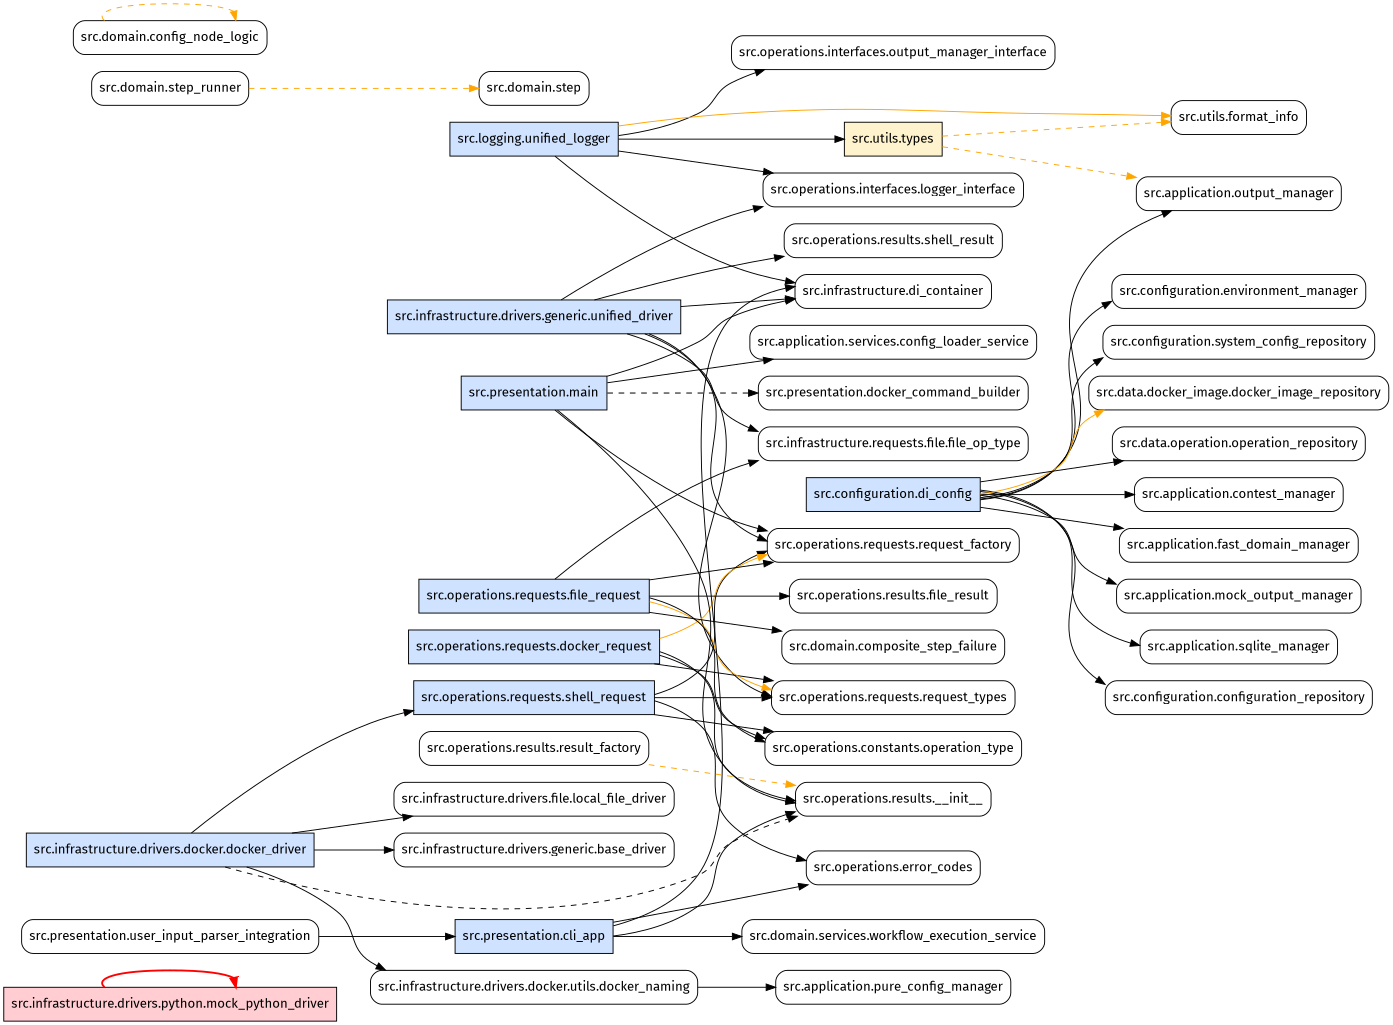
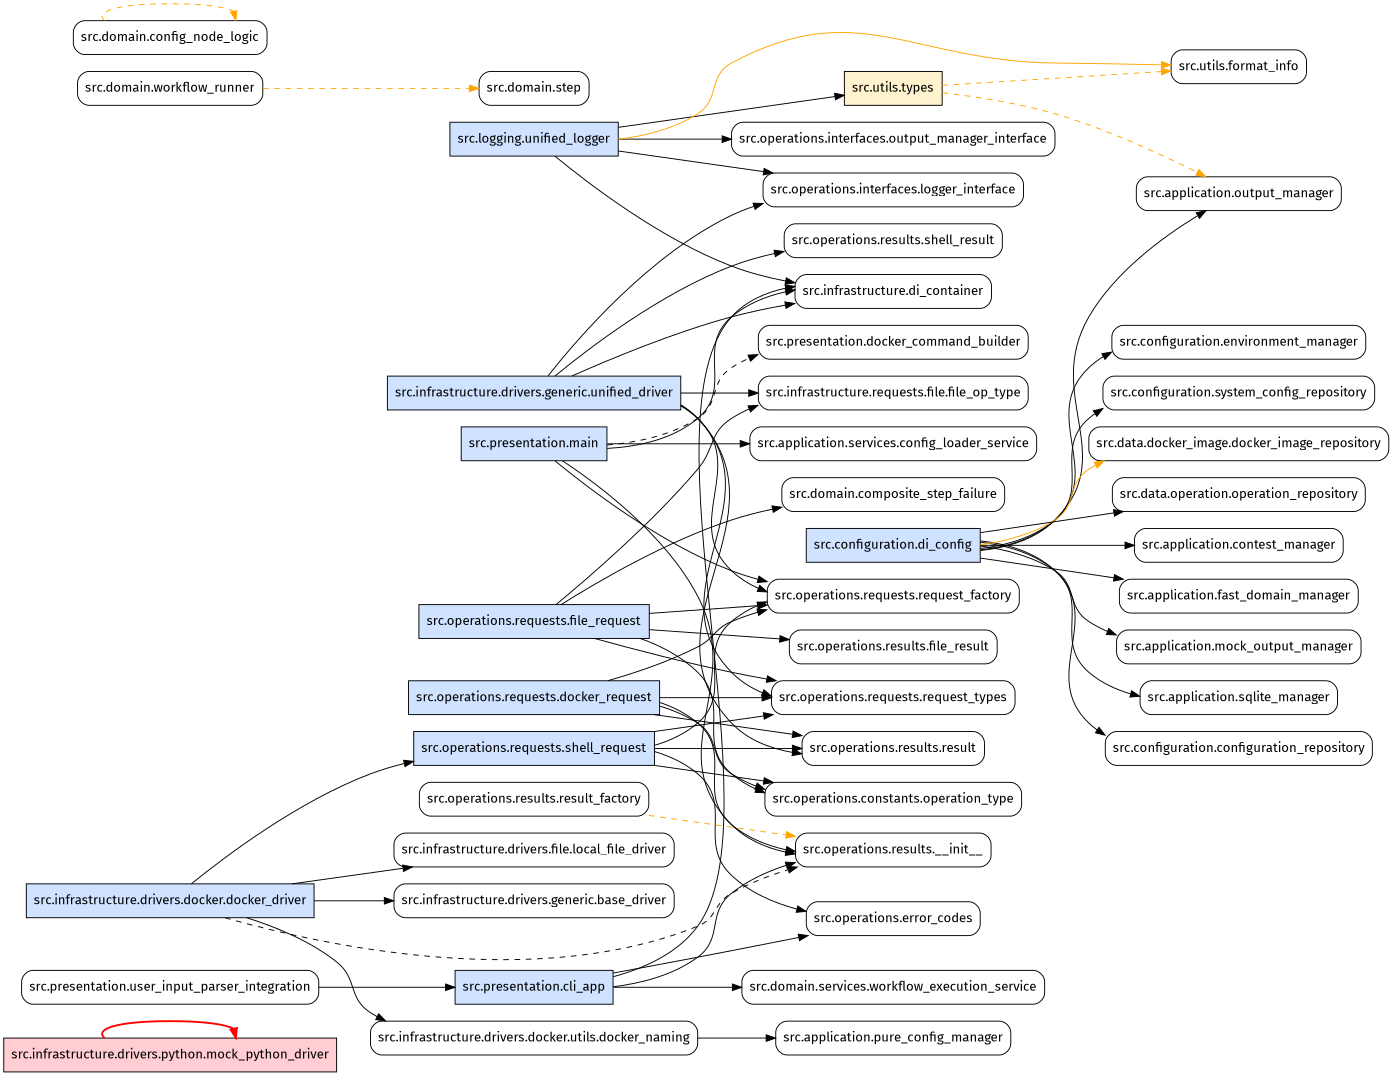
(170, 88) -> (170, 88)
(691, 626) -> (686, 652)
(712, 638) -> (659, 655)
none -> (893, 748)
